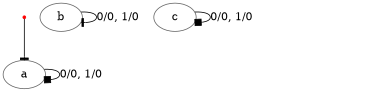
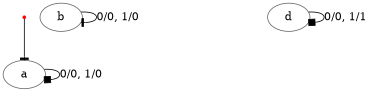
(175, 17) -> none
none -> (289, 17)
